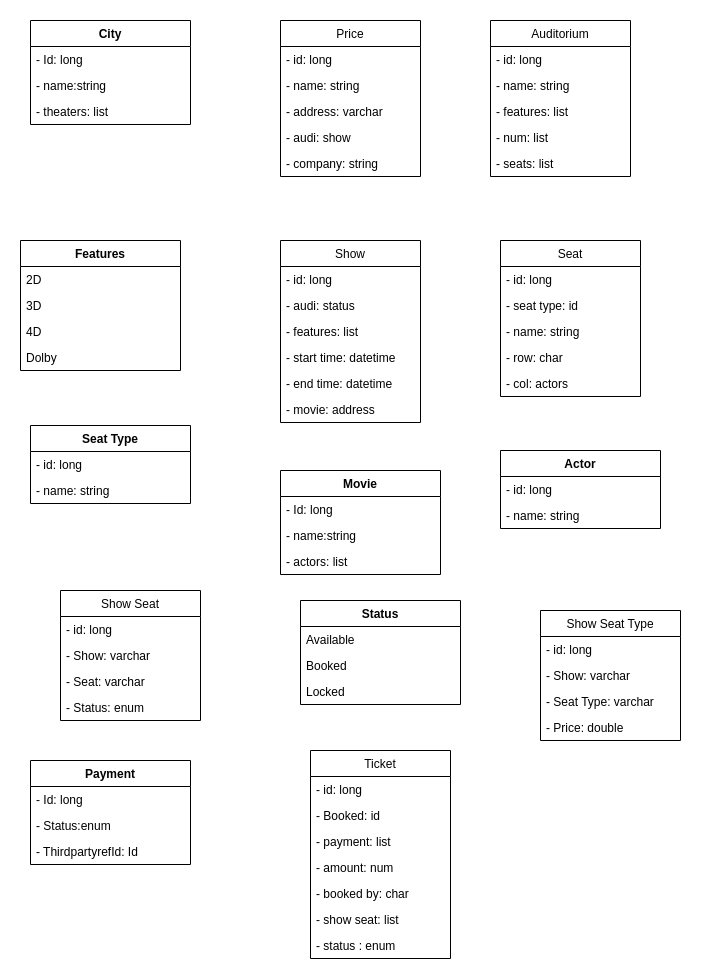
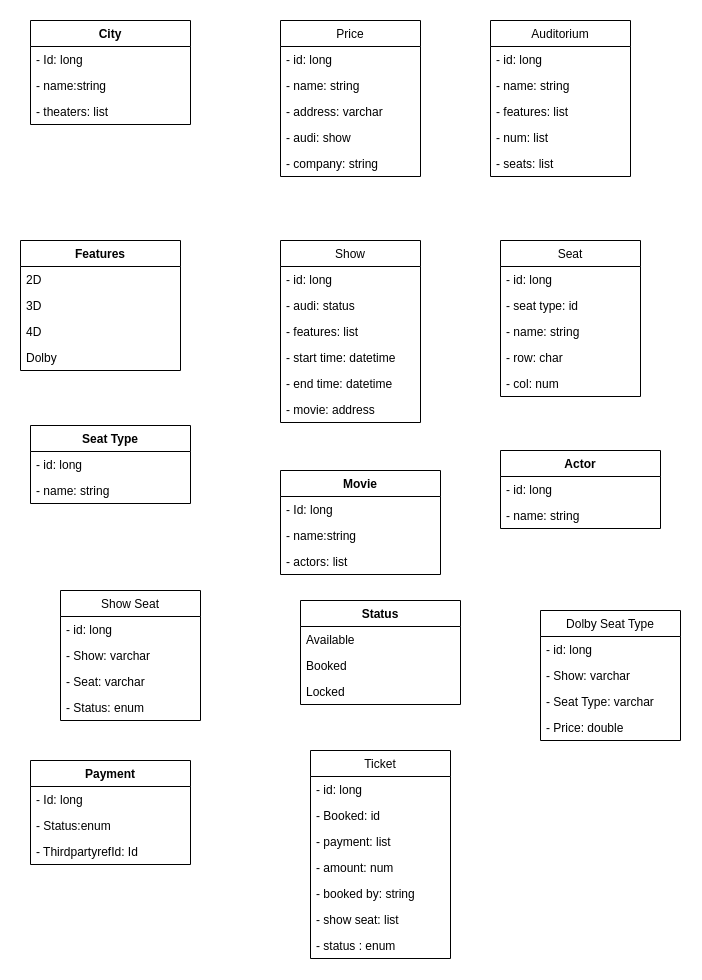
(543, 384) -> (533, 384)
(610, 624) -> (610, 624)
(367, 894) -> (372, 894)
